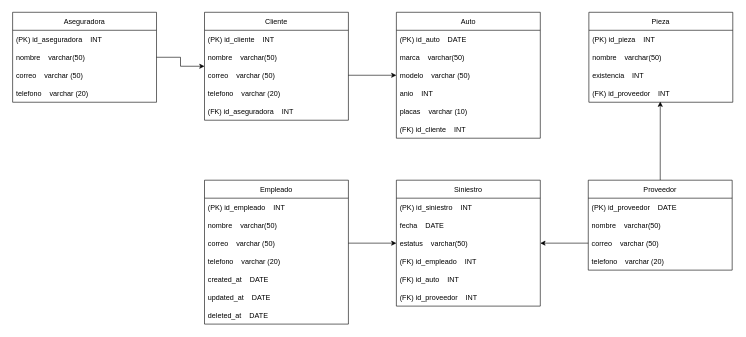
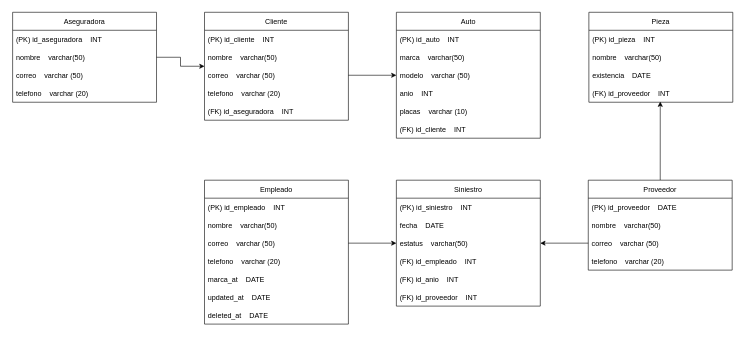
(436, 40) -> (434, 40)
(623, 76) -> (625, 76)
(244, 280) -> (240, 280)
(434, 280) -> (433, 280)
